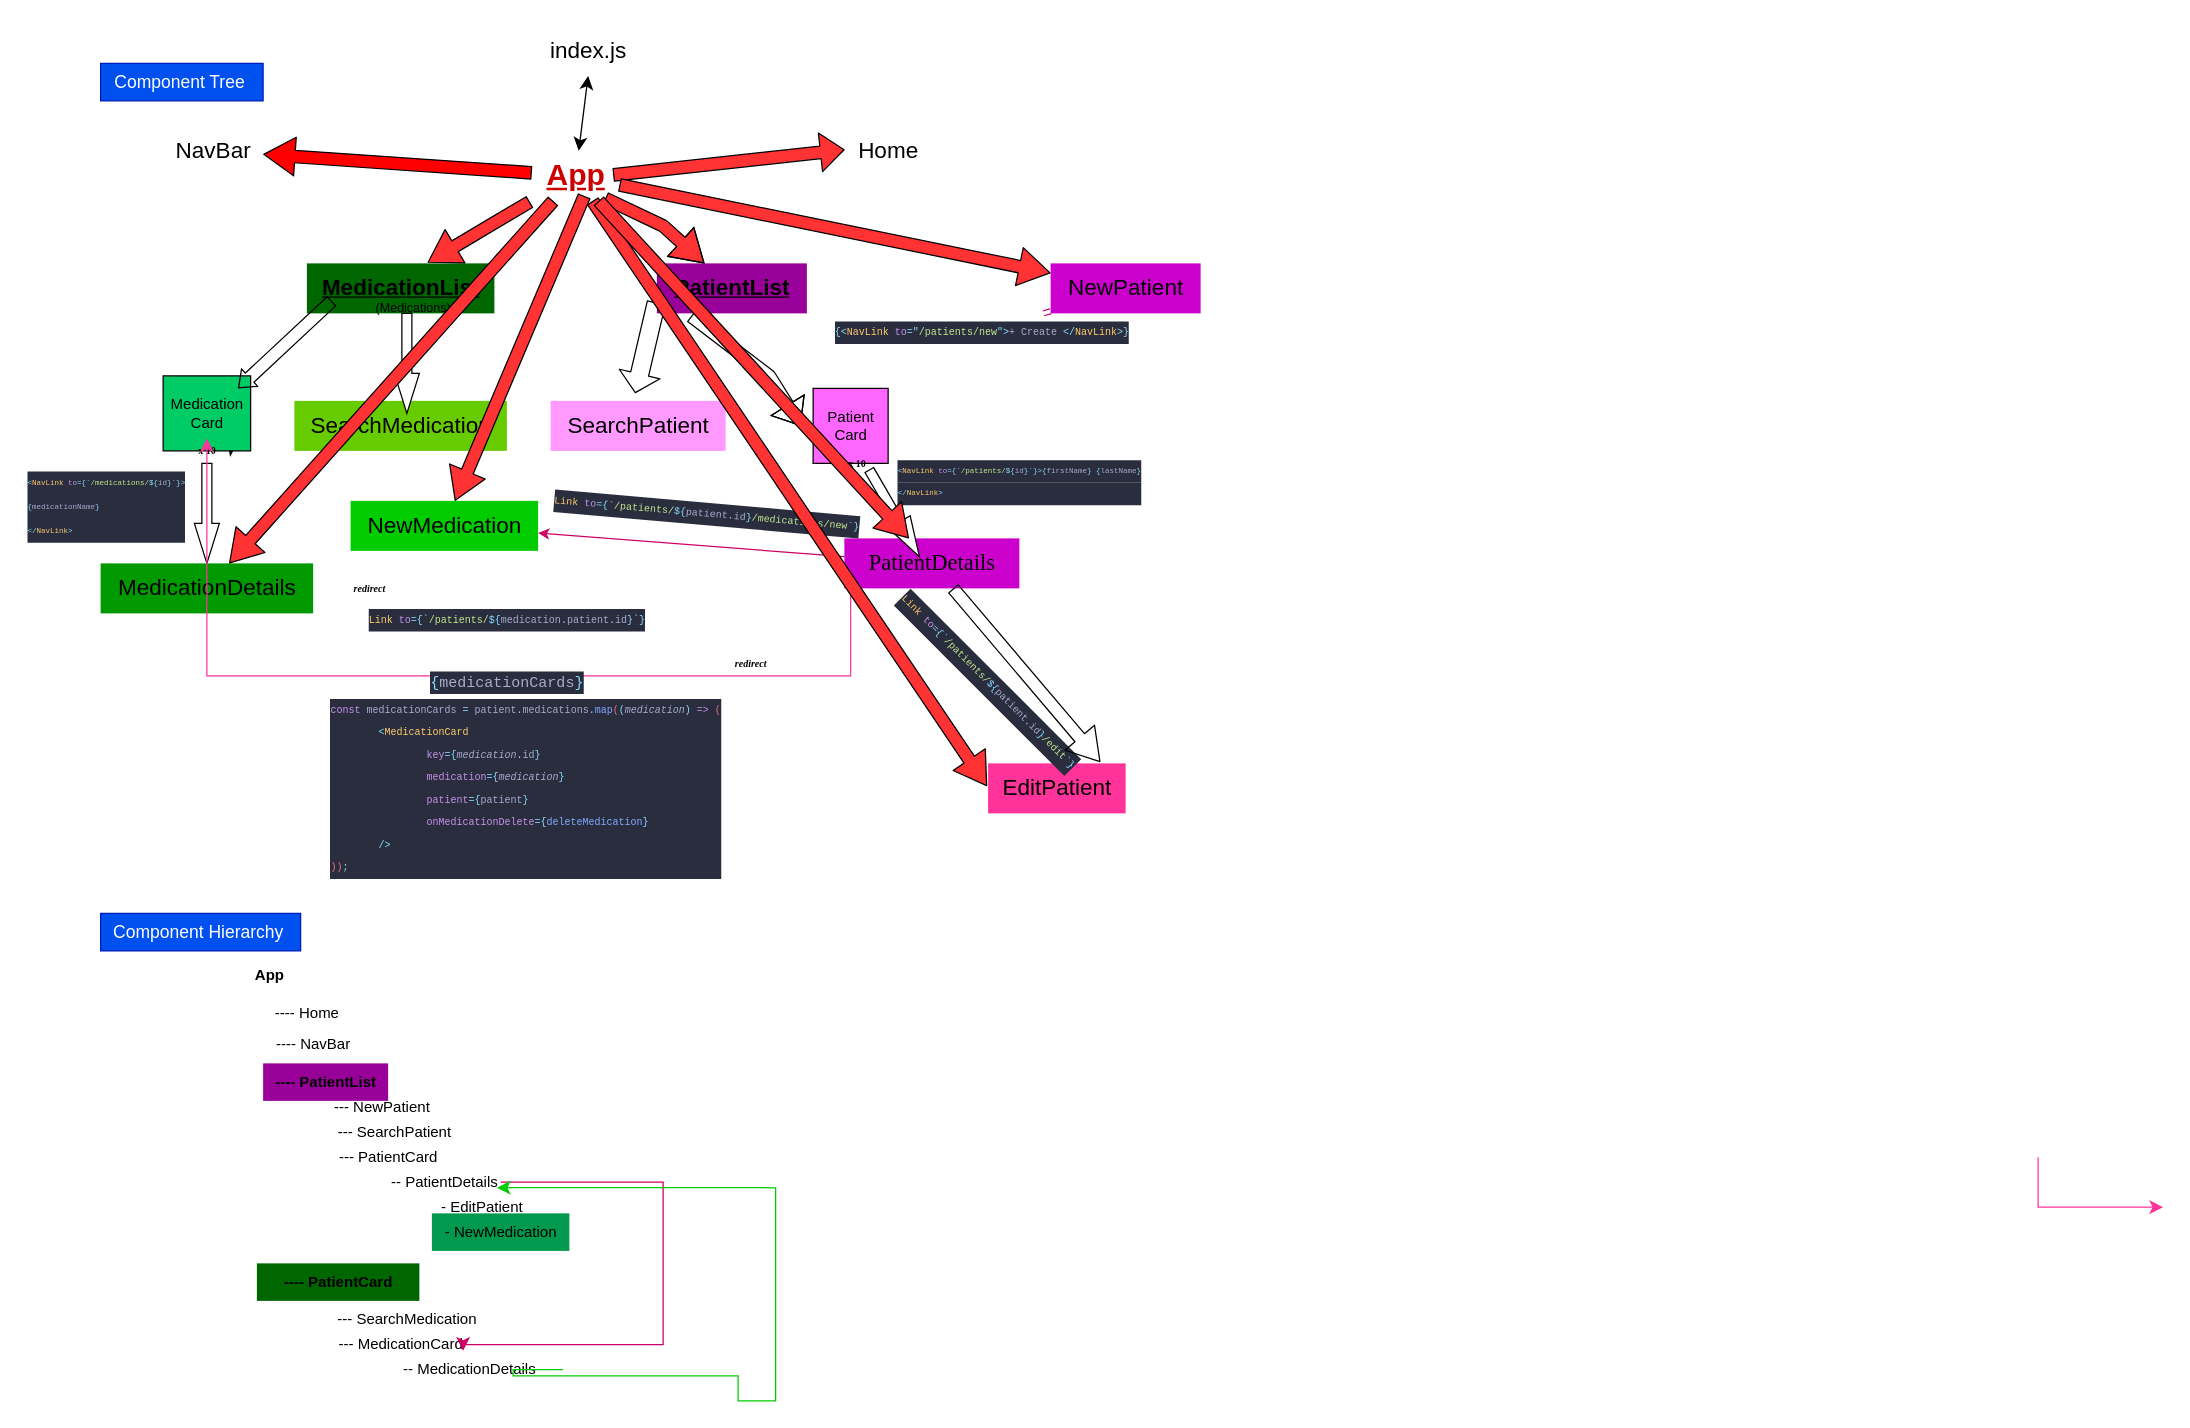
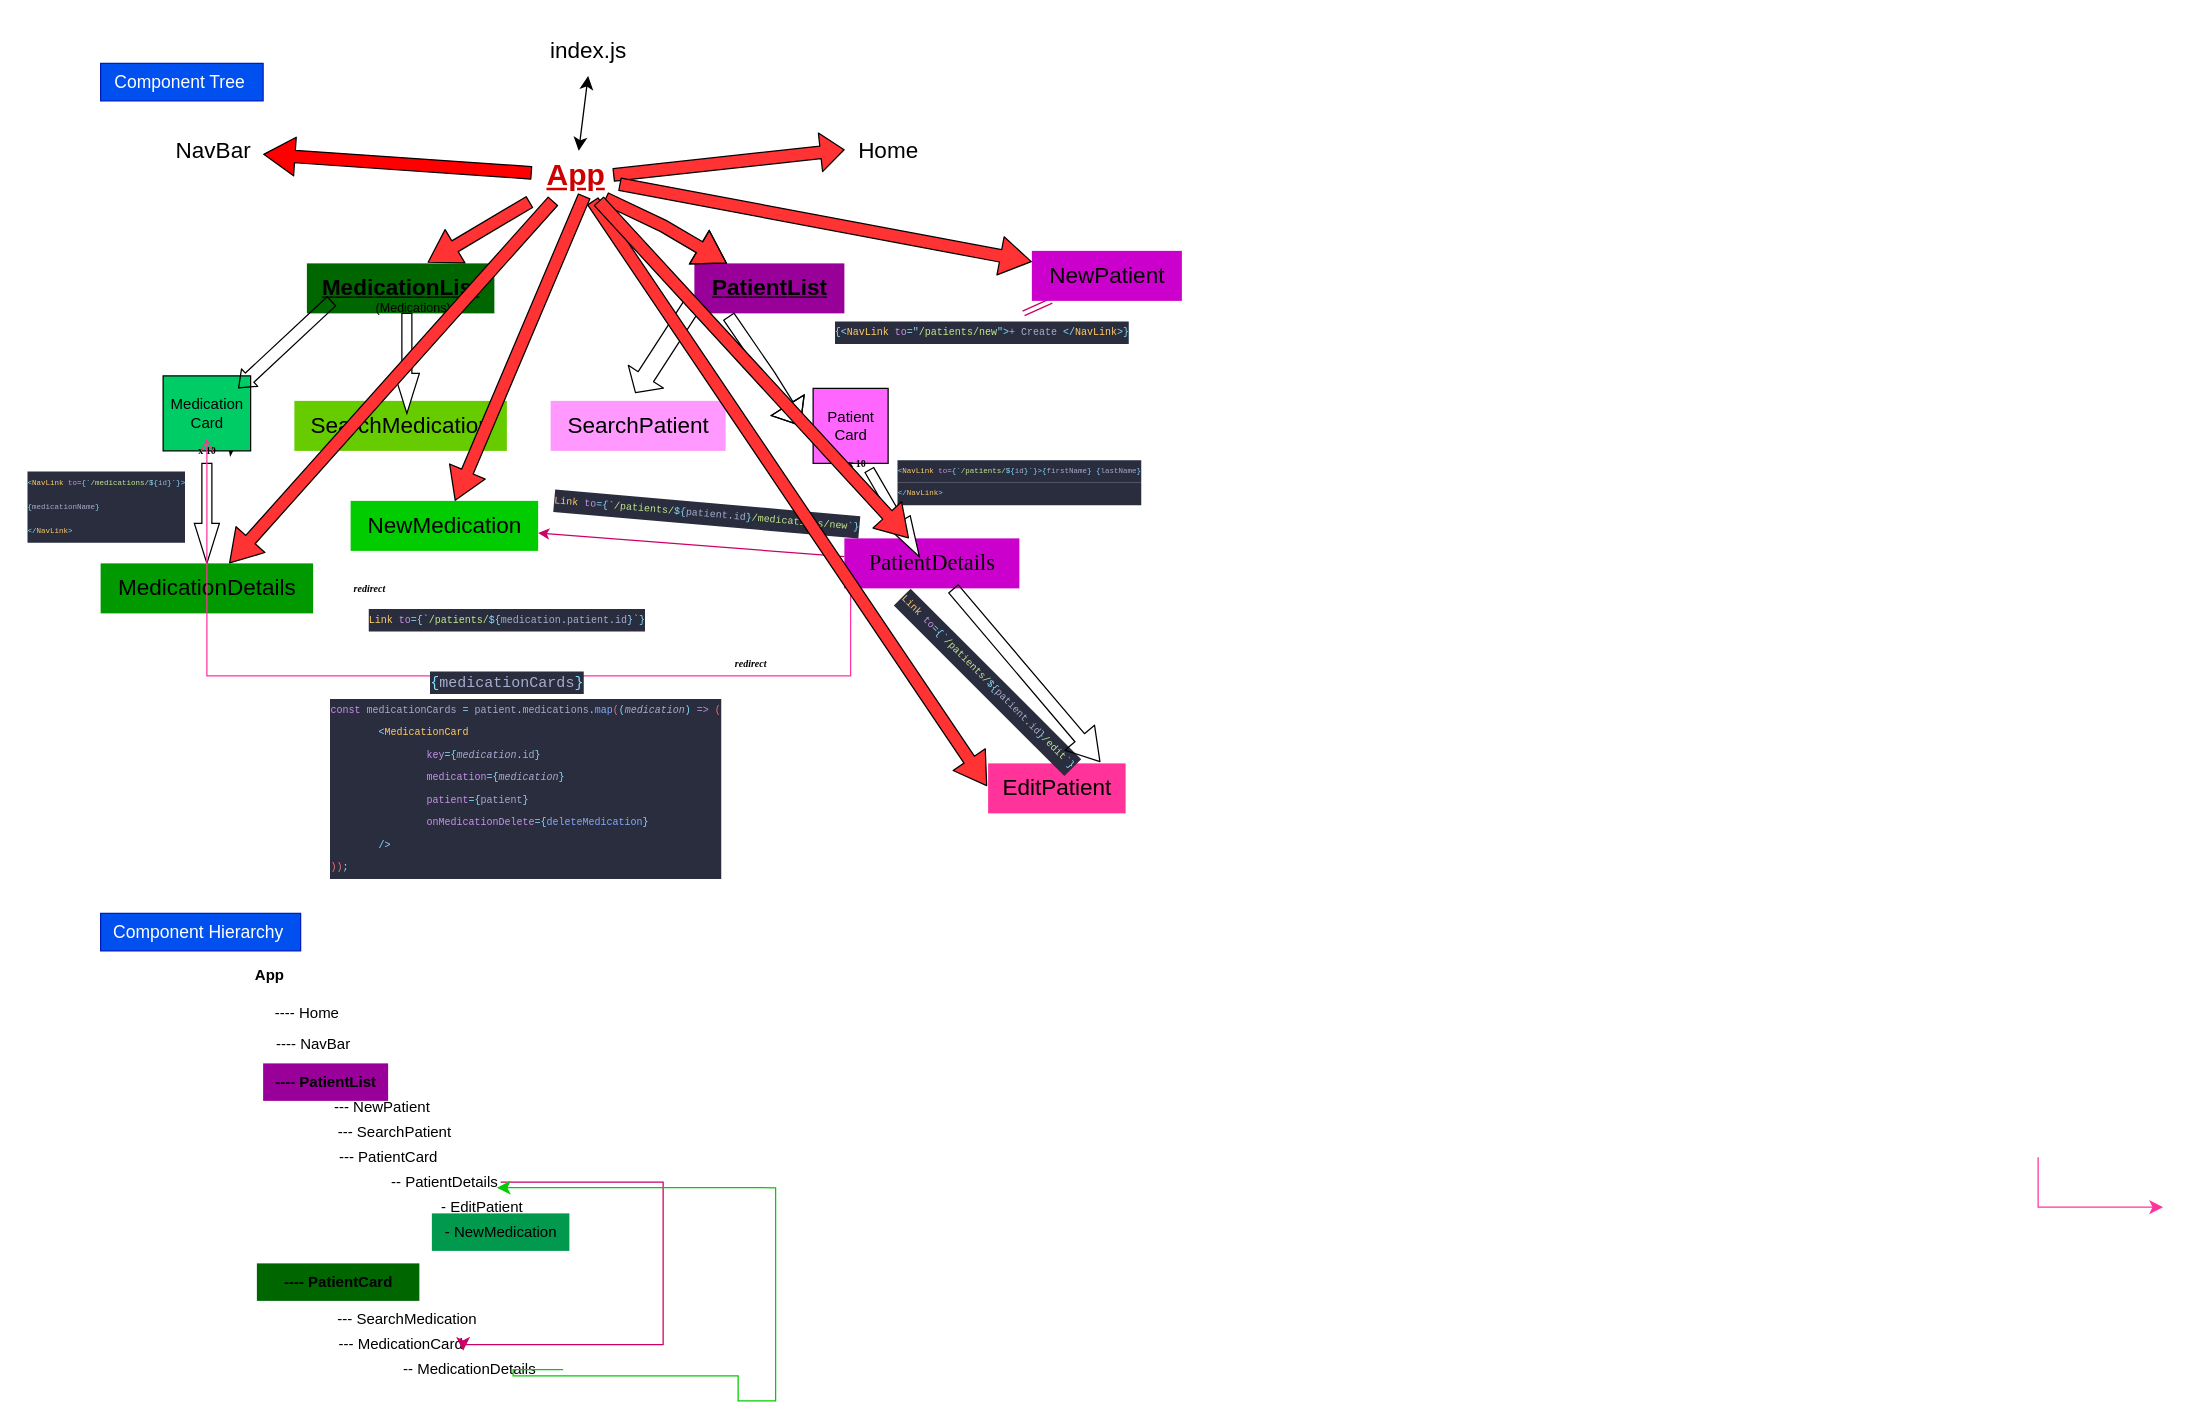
(732, 288) -> (769, 288)
(1126, 288) -> (1107, 276)
(207, 450) -> (207, 447)
